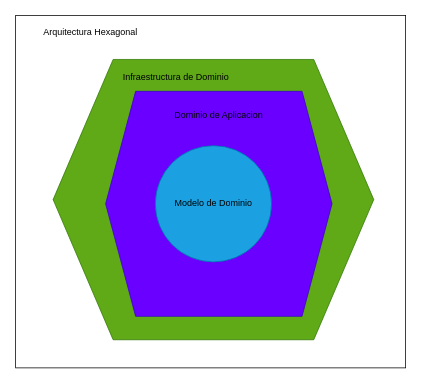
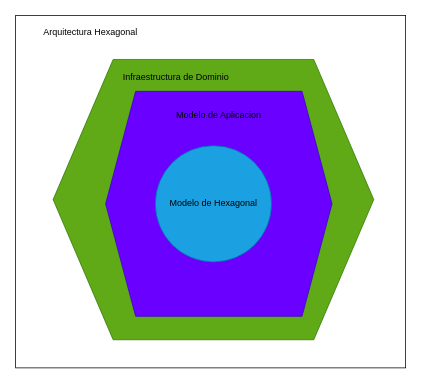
(219, 115) -> (219, 115)
(213, 204) -> (213, 204)
